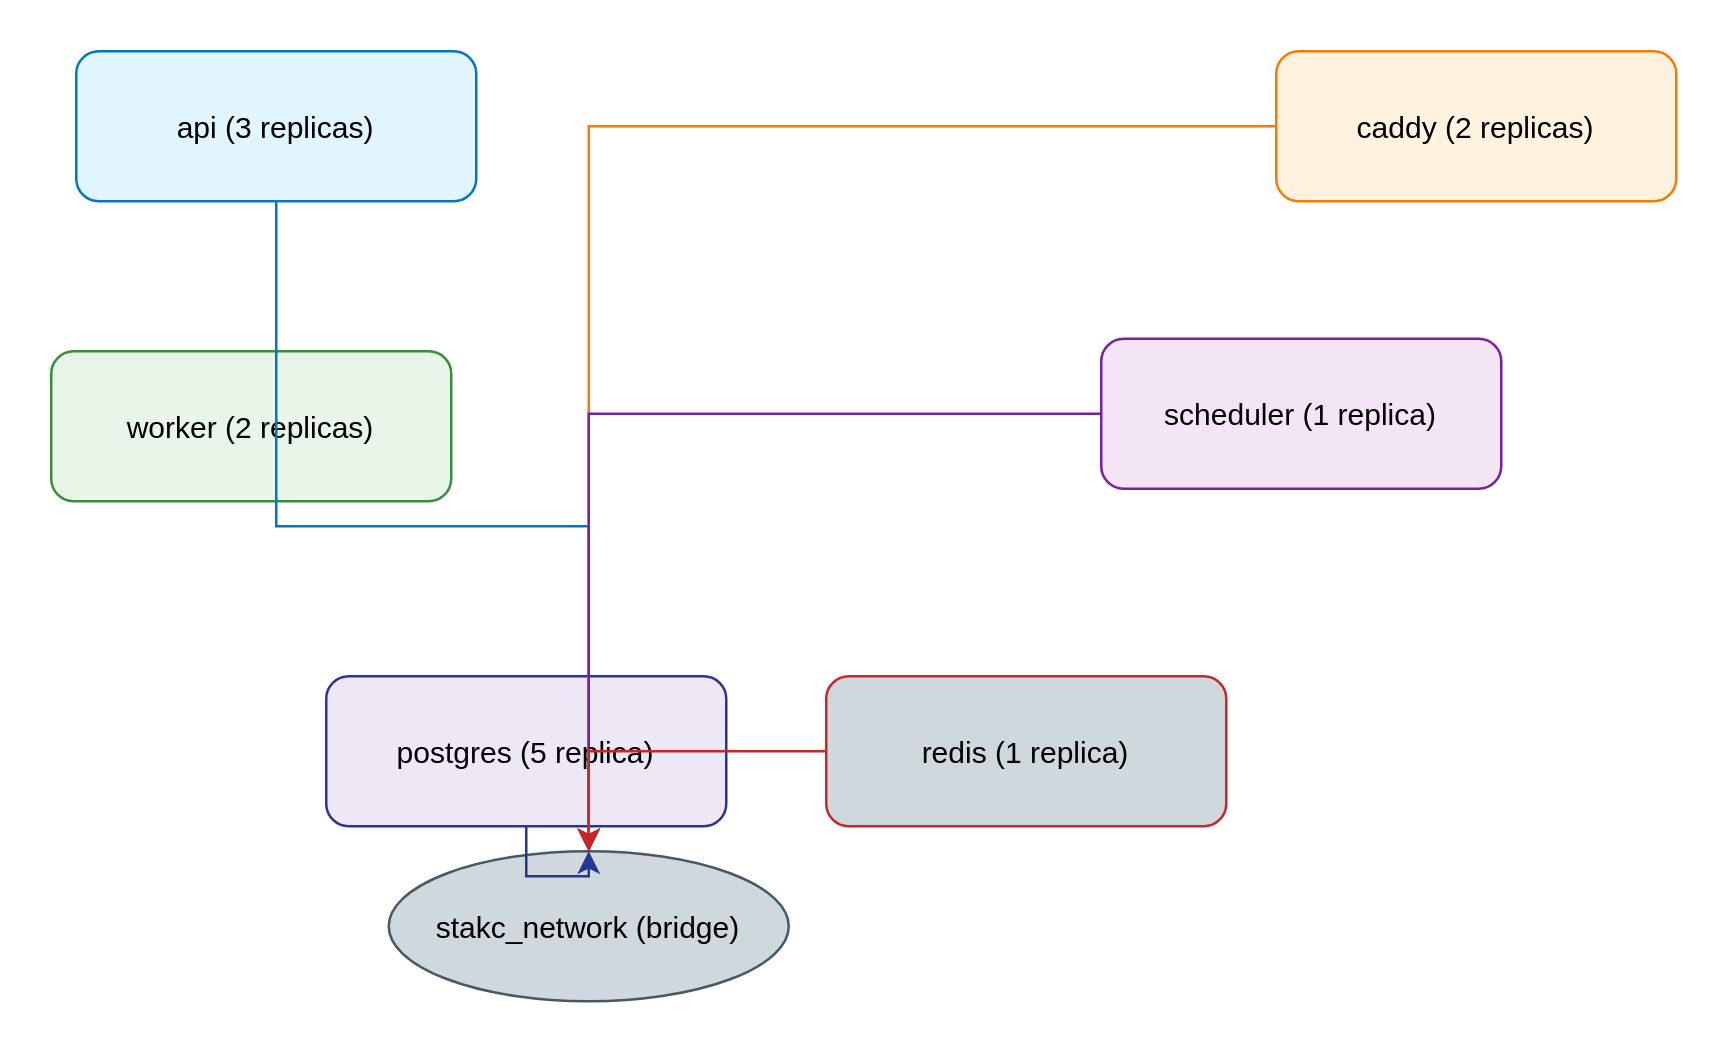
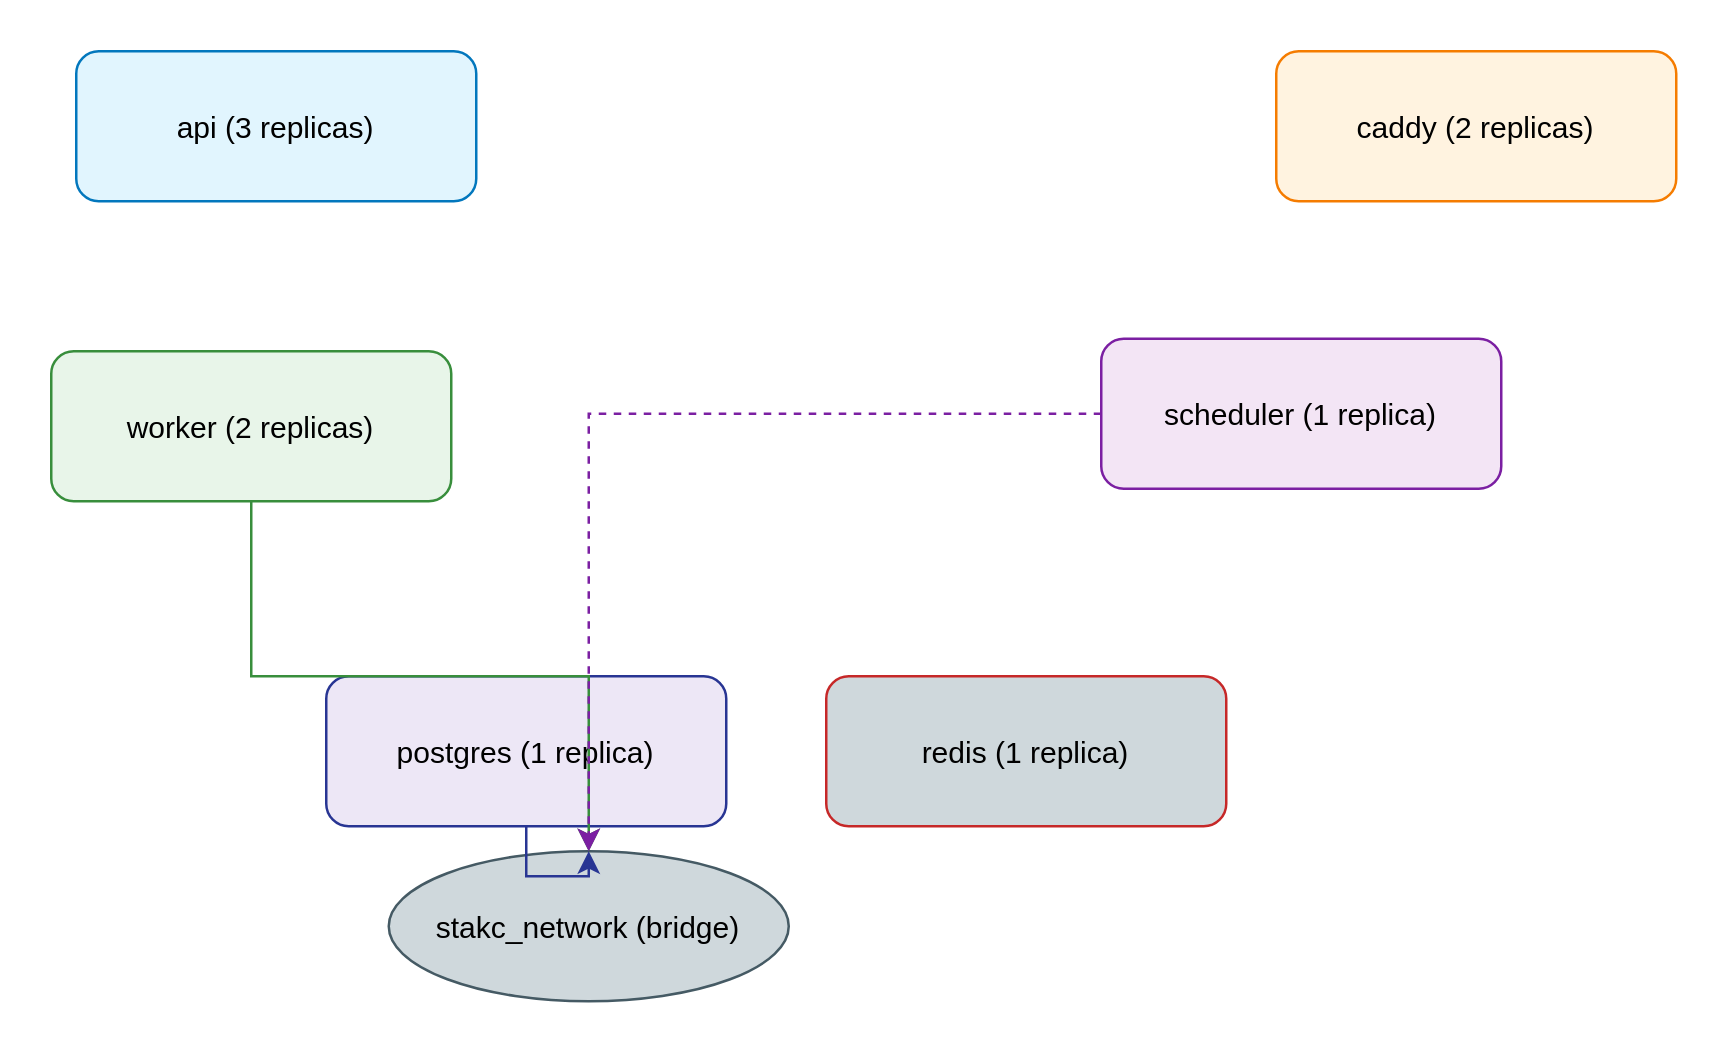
(792, 126) -> none
(844, 414) -> (844, 414)
(276, 517) -> none
none -> (251, 637)
(710, 751) -> none
(525, 753) -> (525, 753)
